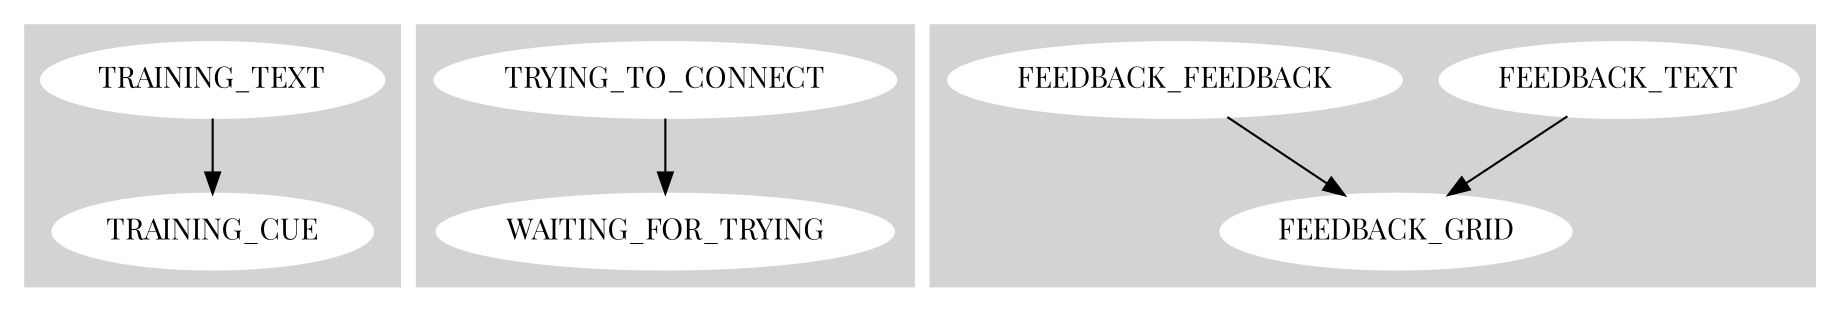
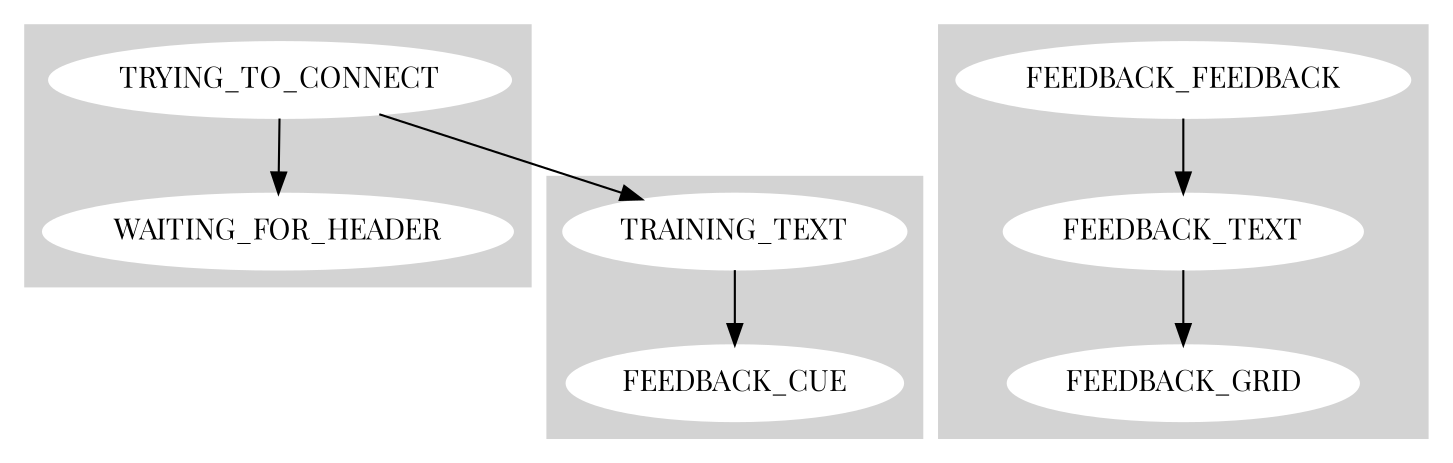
(1277, 150) -> (1183, 145)
none -> (500, 154)
(213, 232) -> (735, 383)
(665, 232) -> (278, 232)
